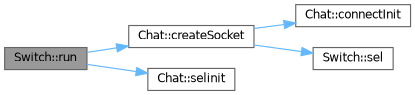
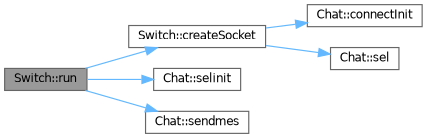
(191, 37) -> (197, 37)
(353, 59) -> (365, 59)
none -> (197, 122)
